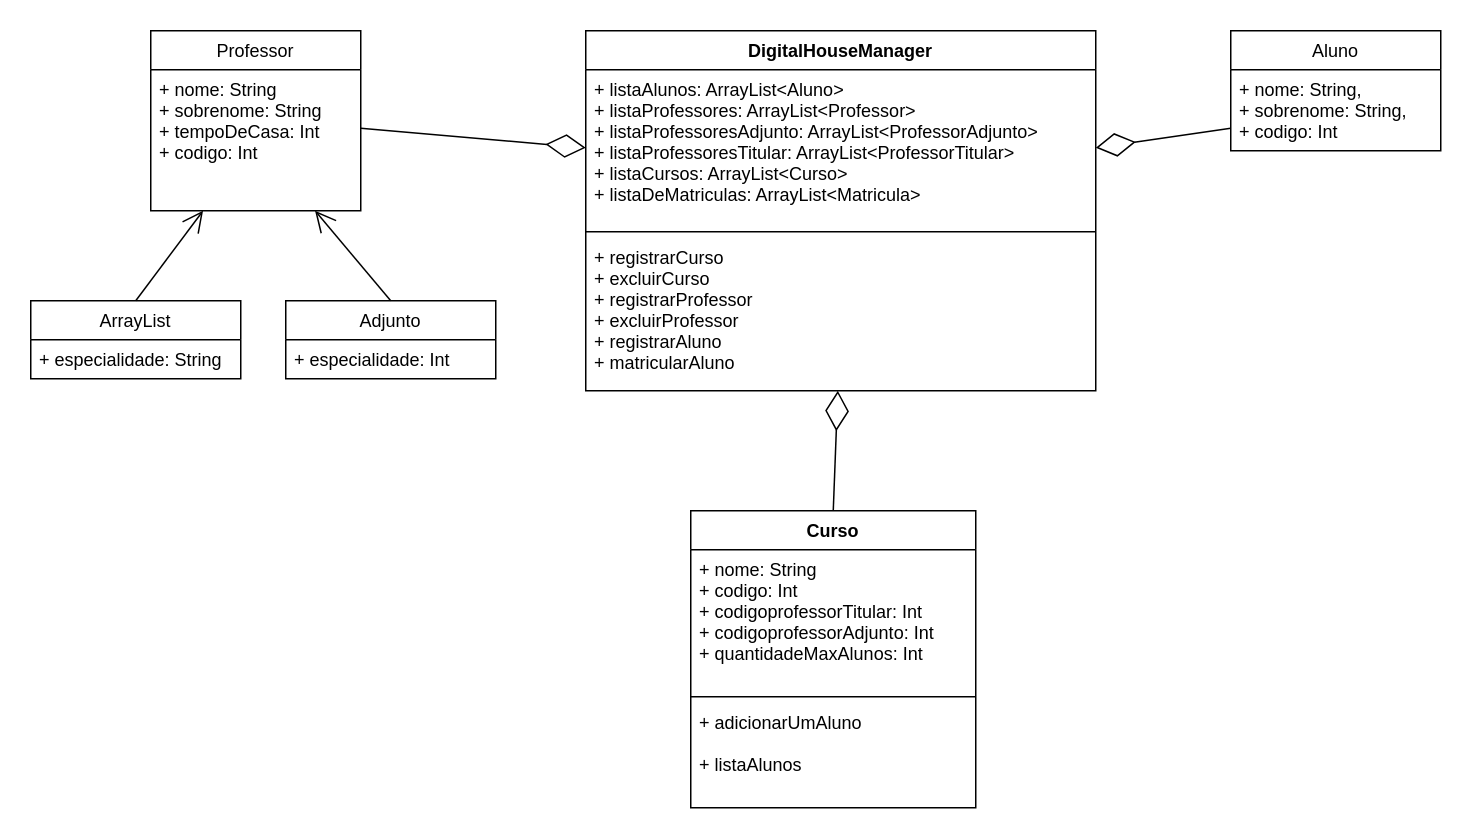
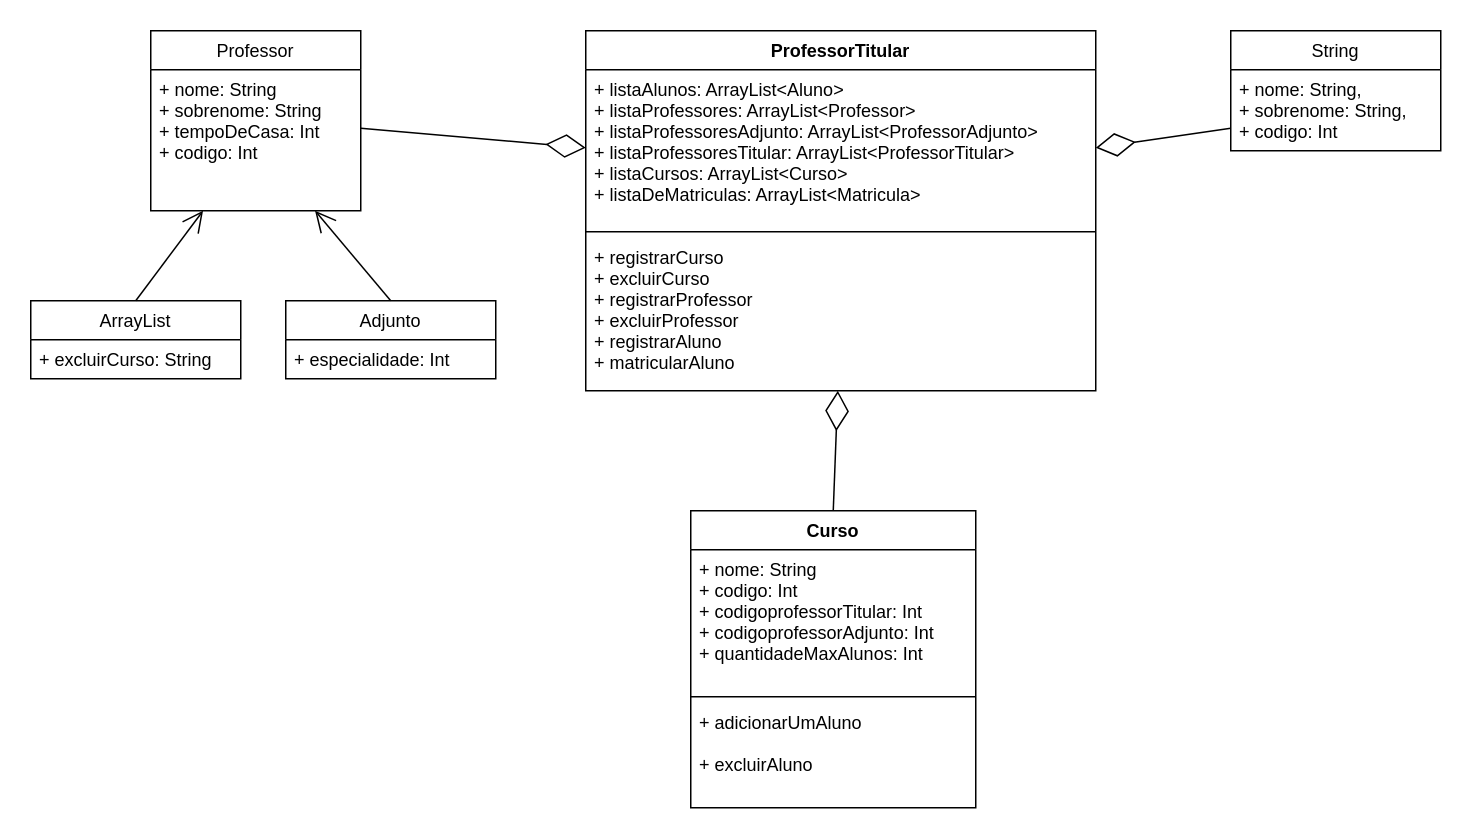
(840, 51) -> (840, 51)
(1335, 51) -> (1335, 51)
(139, 360) -> (136, 360)
(780, 723) -> (780, 723)
